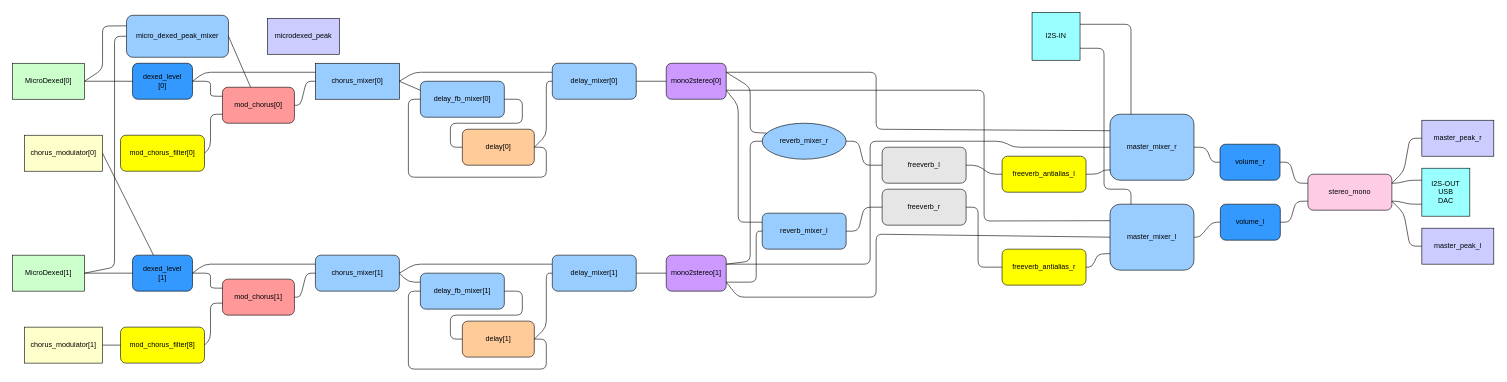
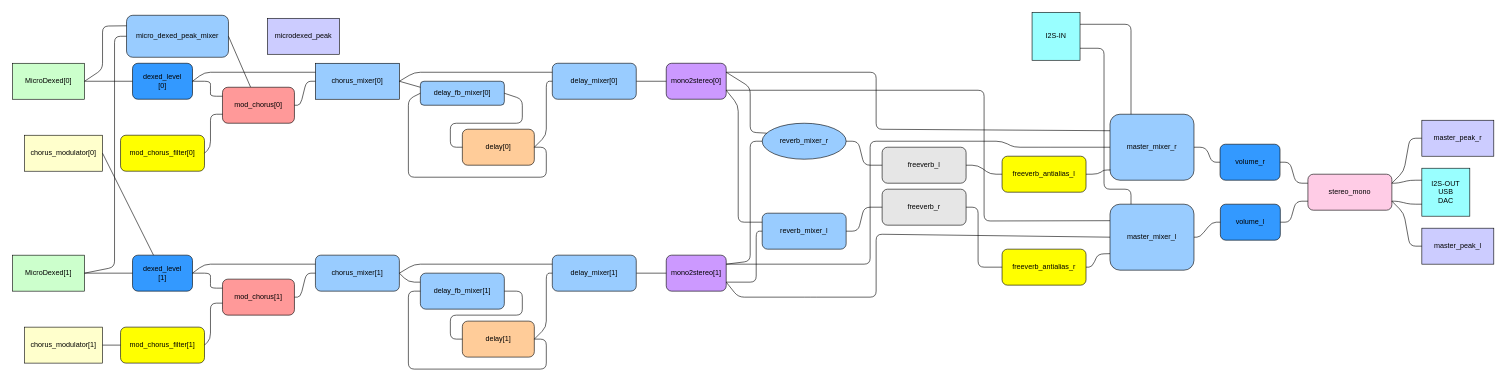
(462, 99) -> (462, 93)
(162, 345) -> (162, 345)
